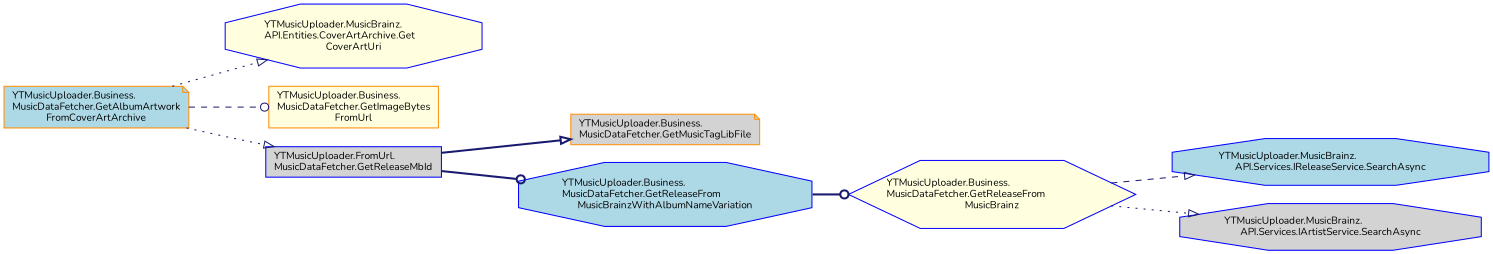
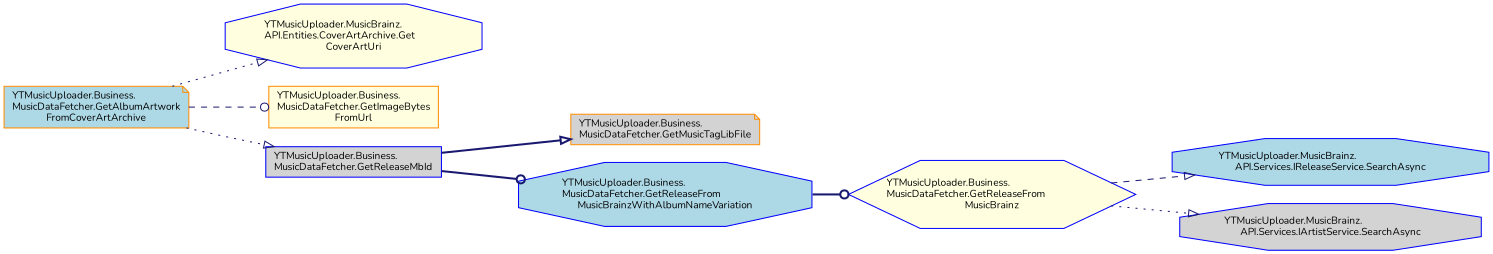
(354, 162) -> (354, 162)
